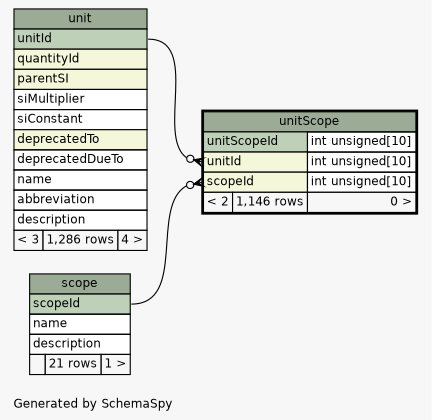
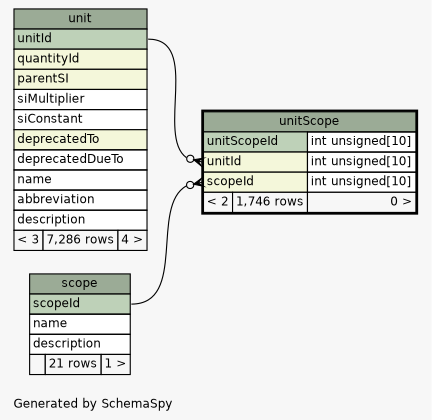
(270, 202) -> (270, 202)
(80, 240) -> (80, 240)
